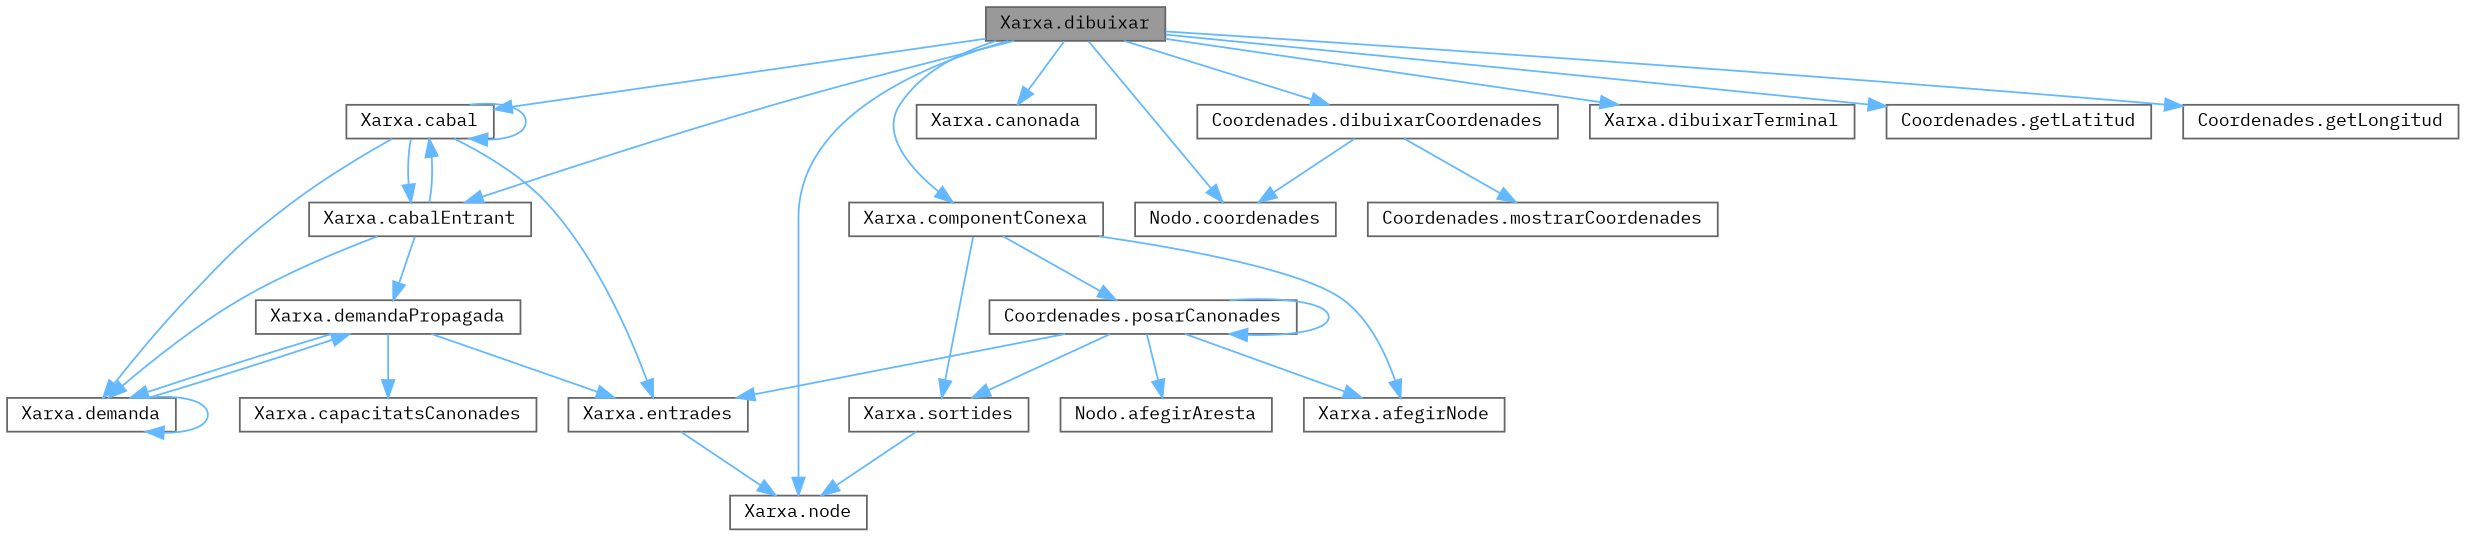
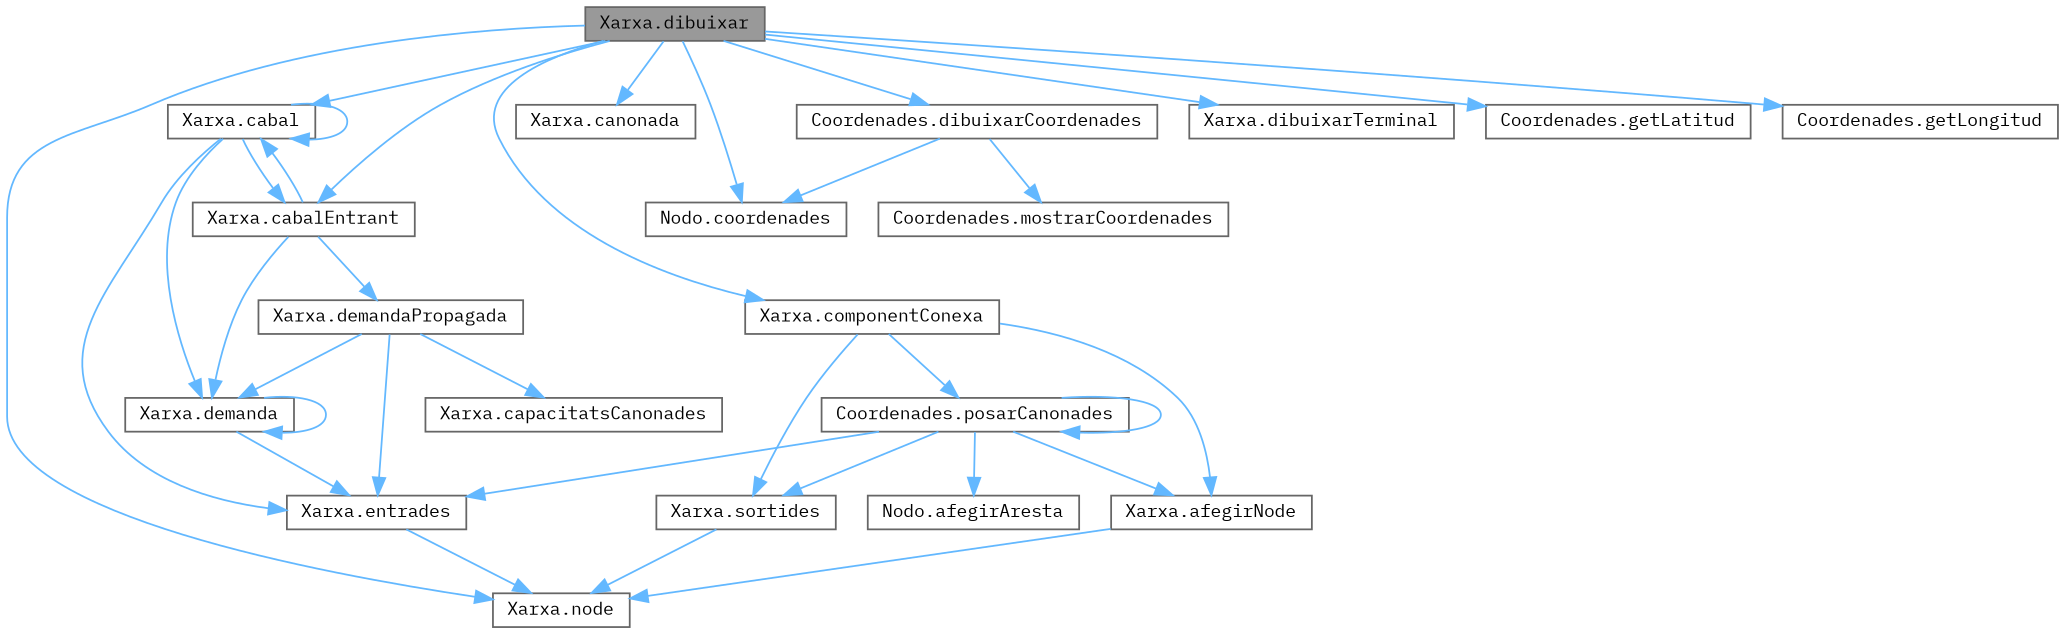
(241, 369) -> (285, 459)
none -> (879, 562)
